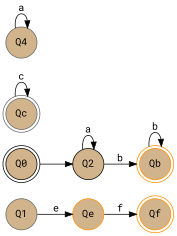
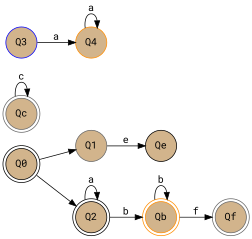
none -> (21, 43)
(21, 43) -> (91, 43)
none -> (54, 156)
(88, 164) -> (91, 217)
(88, 214) -> (161, 146)
(117, 214) -> (192, 217)
(155, 214) -> (231, 217)
